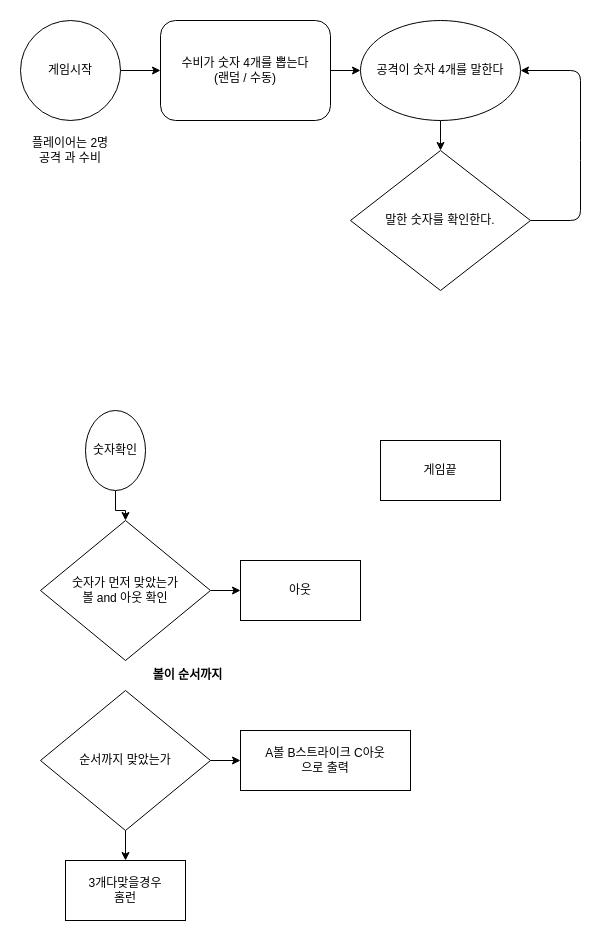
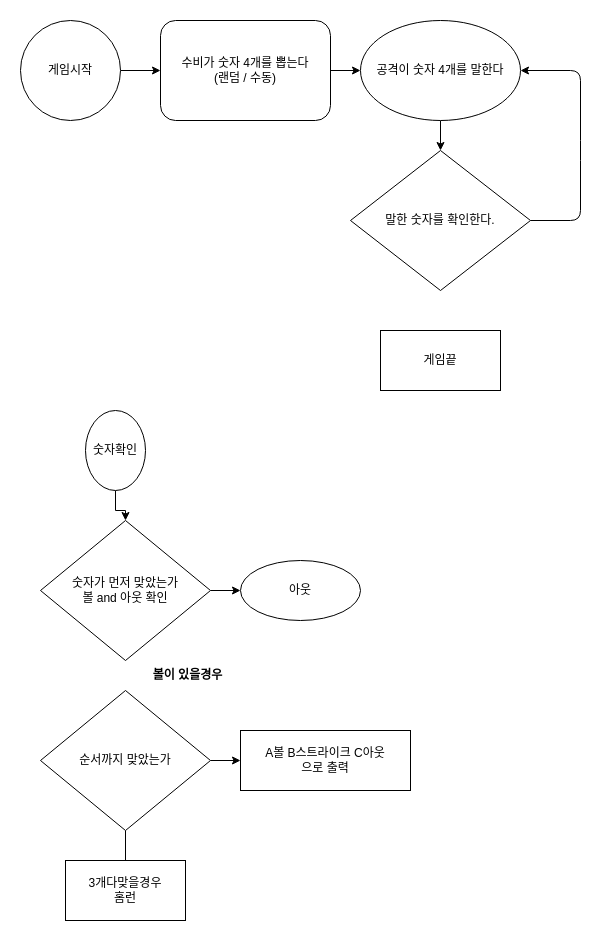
(71, 151) -> none
(441, 471) -> (441, 361)
(301, 591) -> (301, 591)
(188, 676) -> (188, 676)
(126, 852) -> (126, 854)
